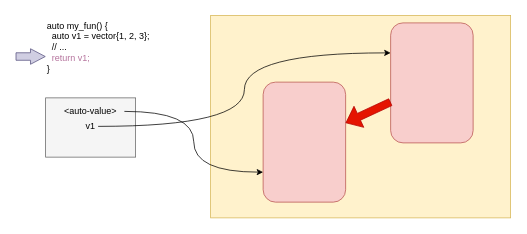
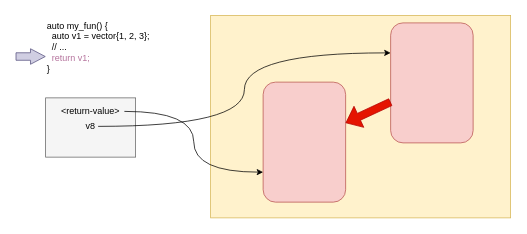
(90, 111) -> (90, 111)
(90, 126) -> (90, 126)
